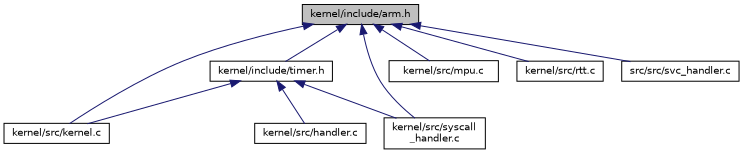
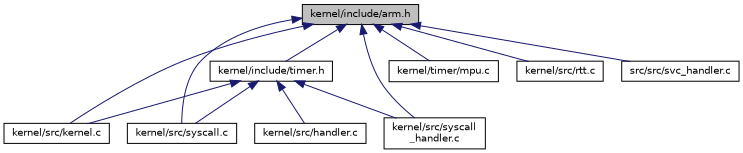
(444, 71) -> (444, 71)
none -> (182, 133)
